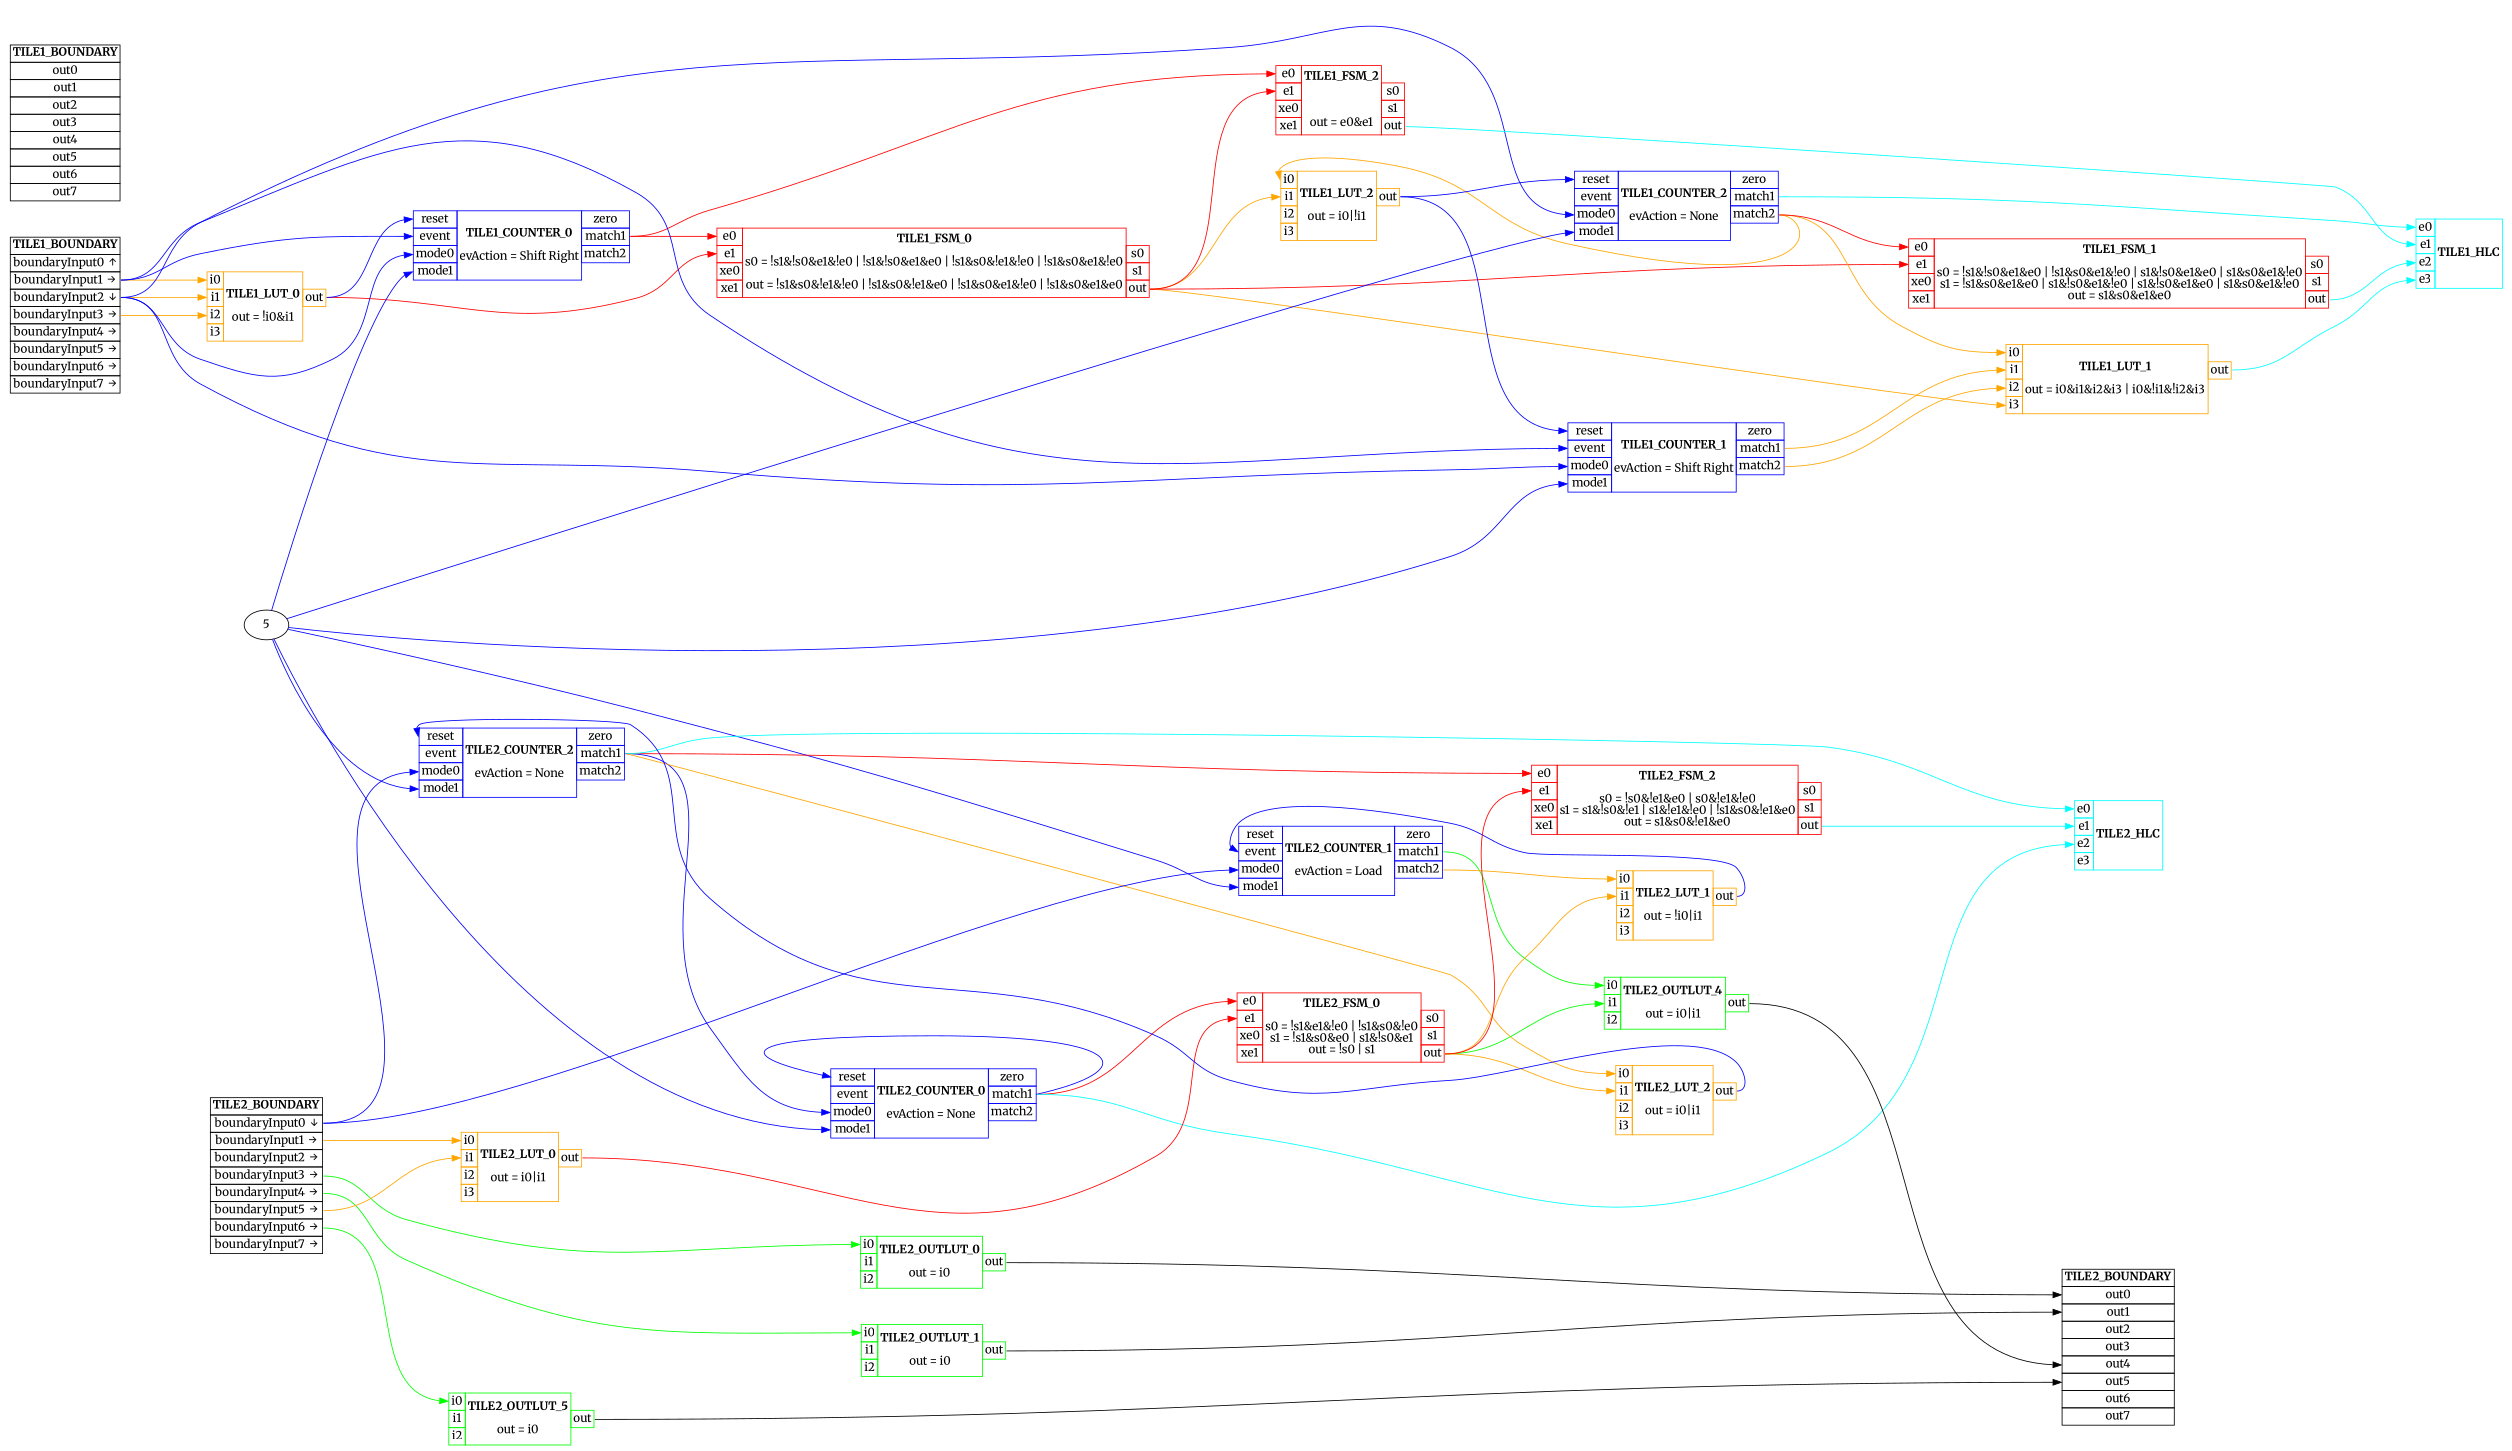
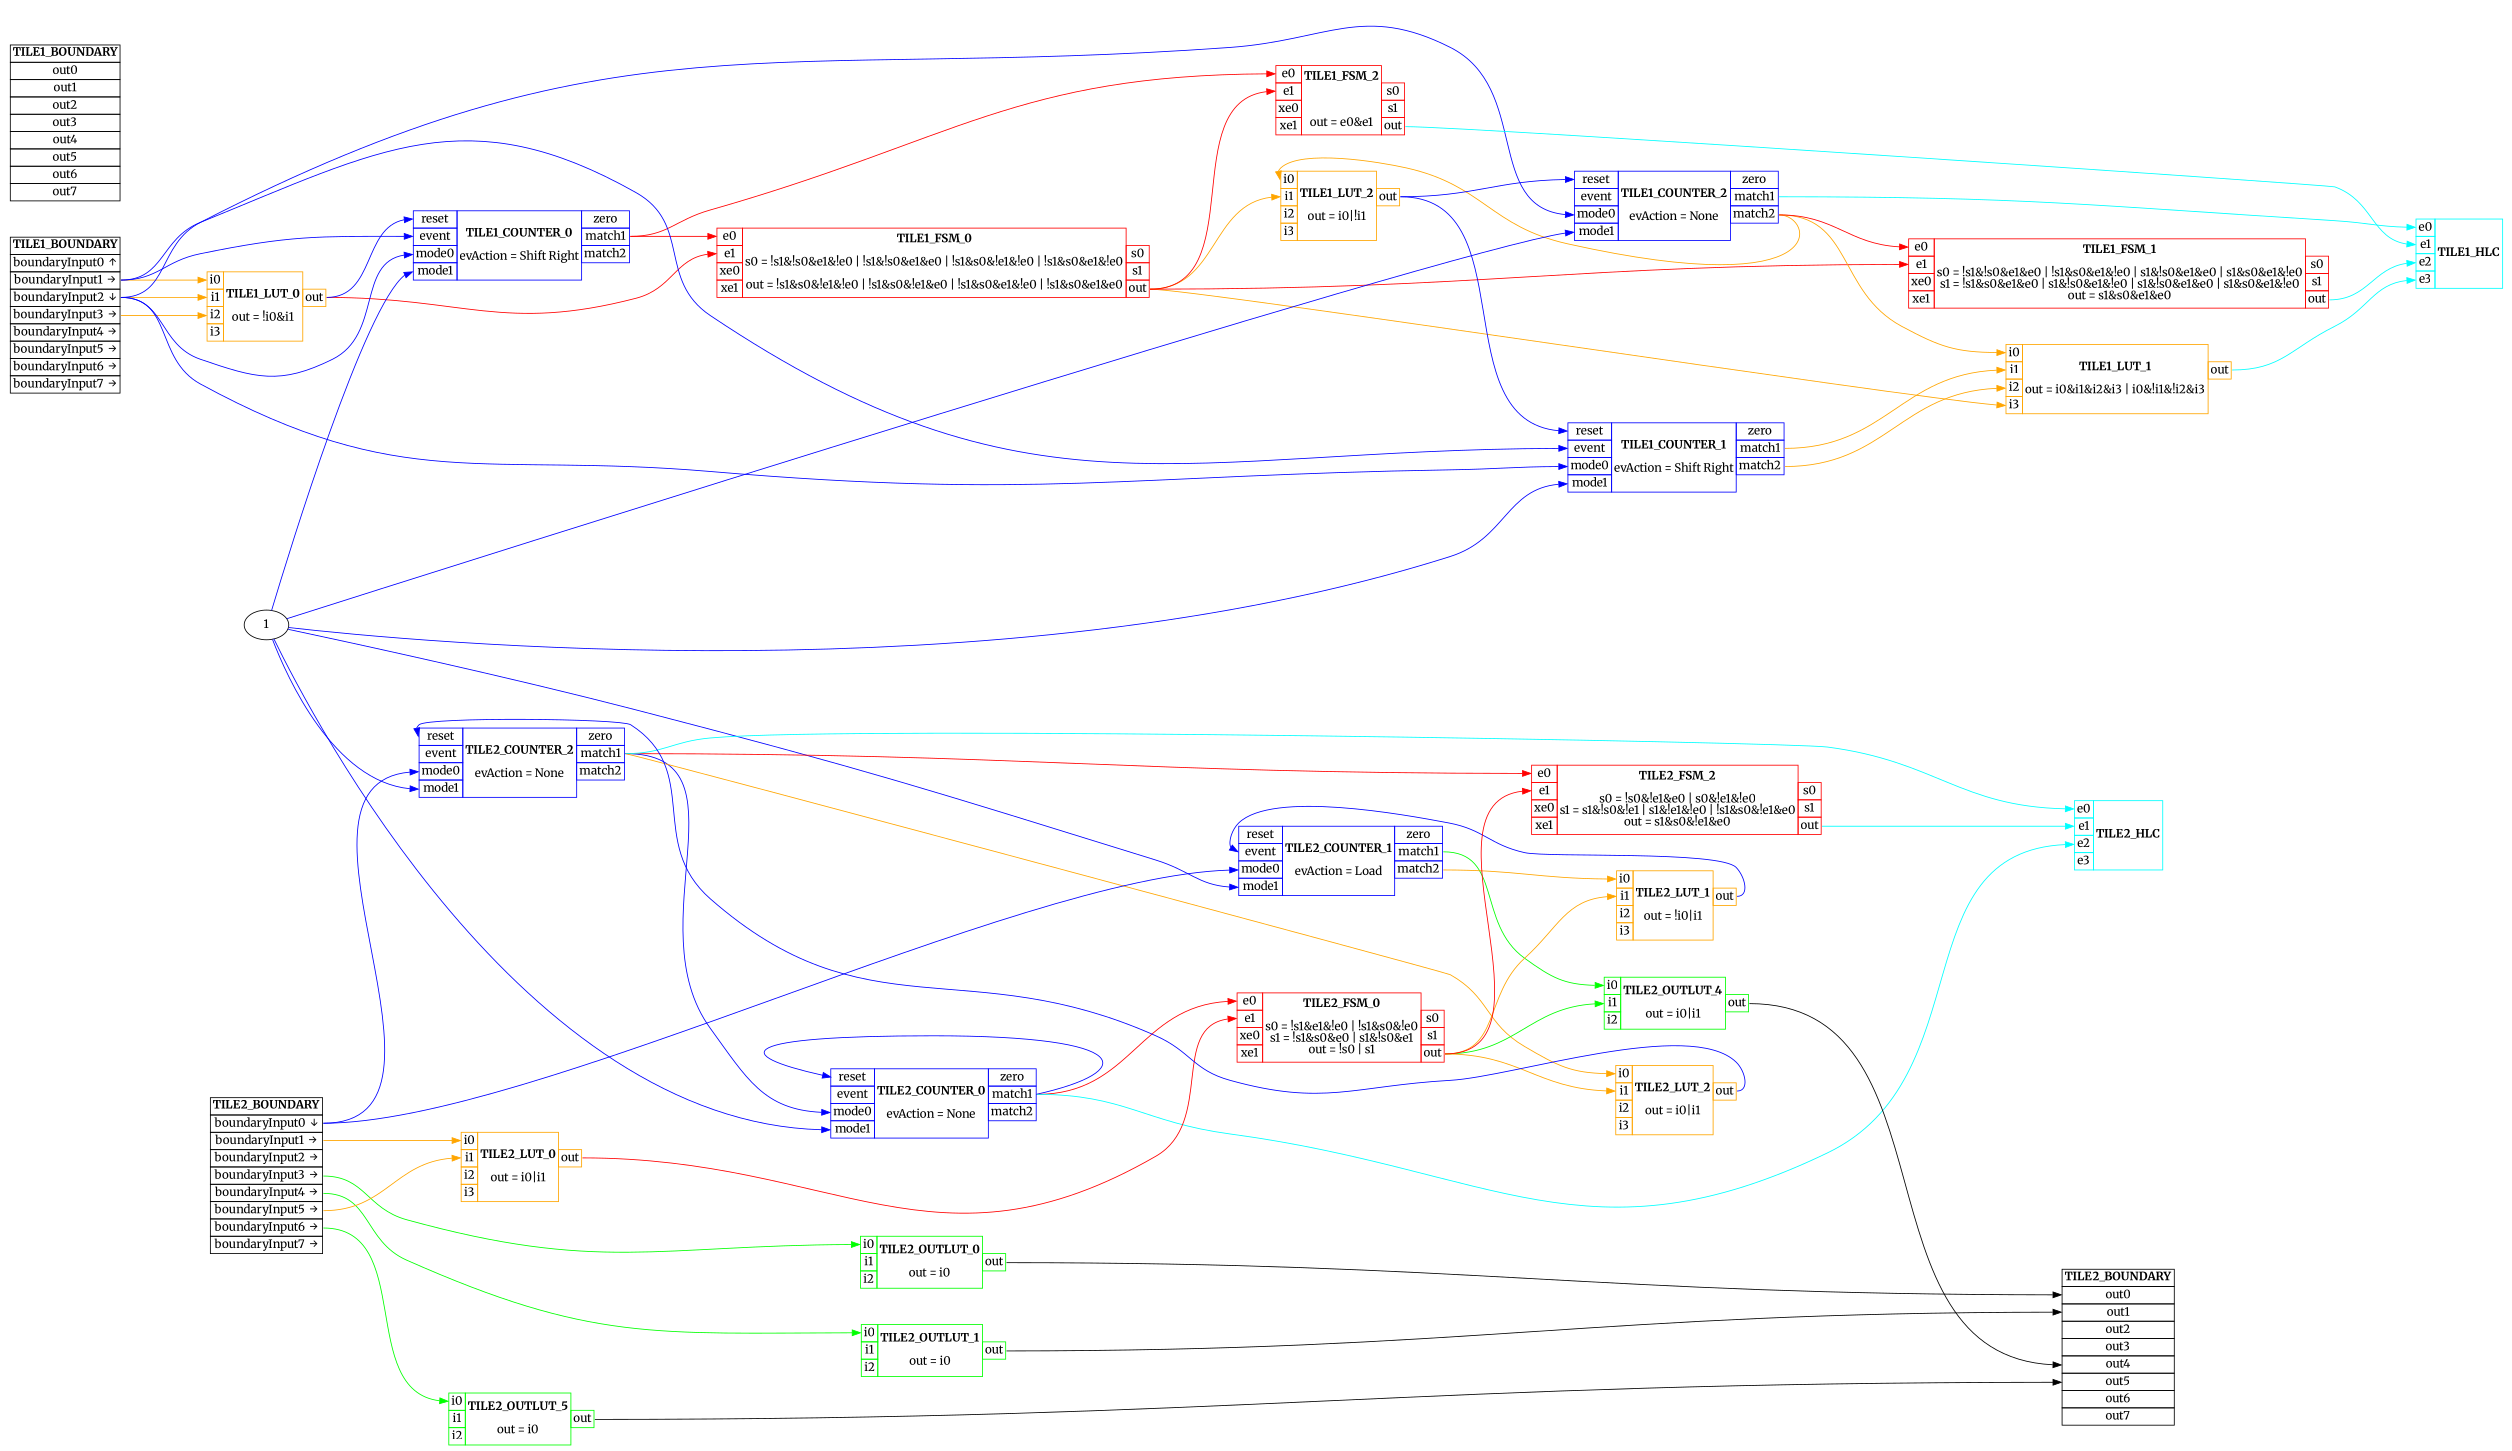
(266, 625) -> (266, 625)
